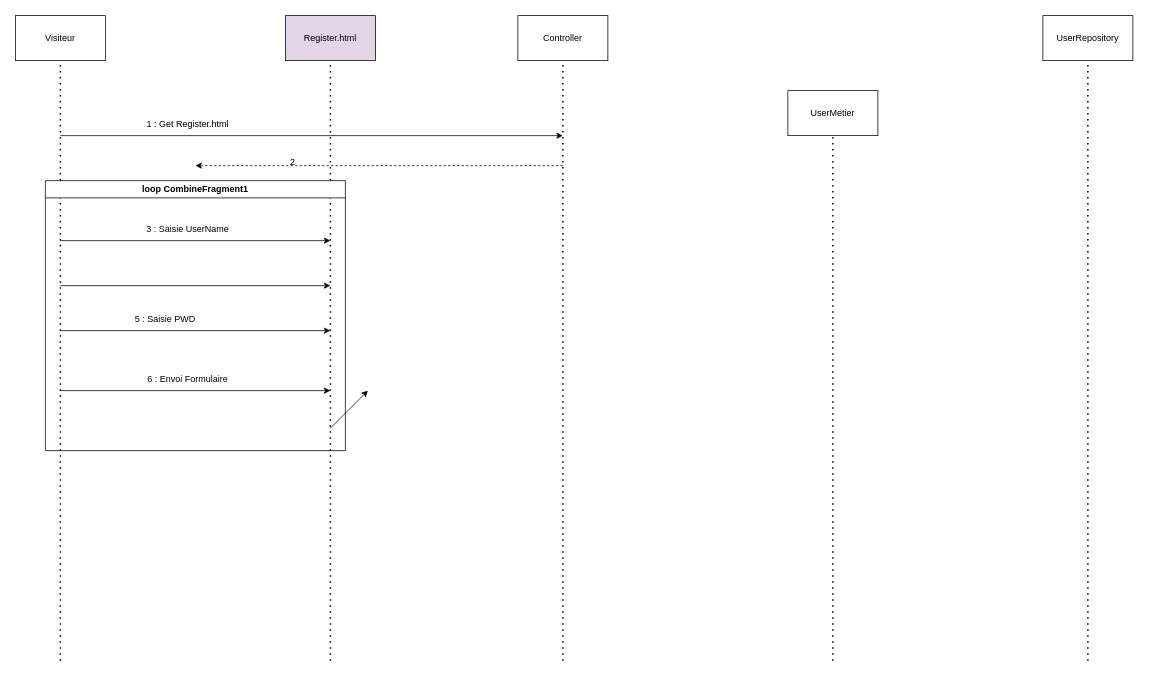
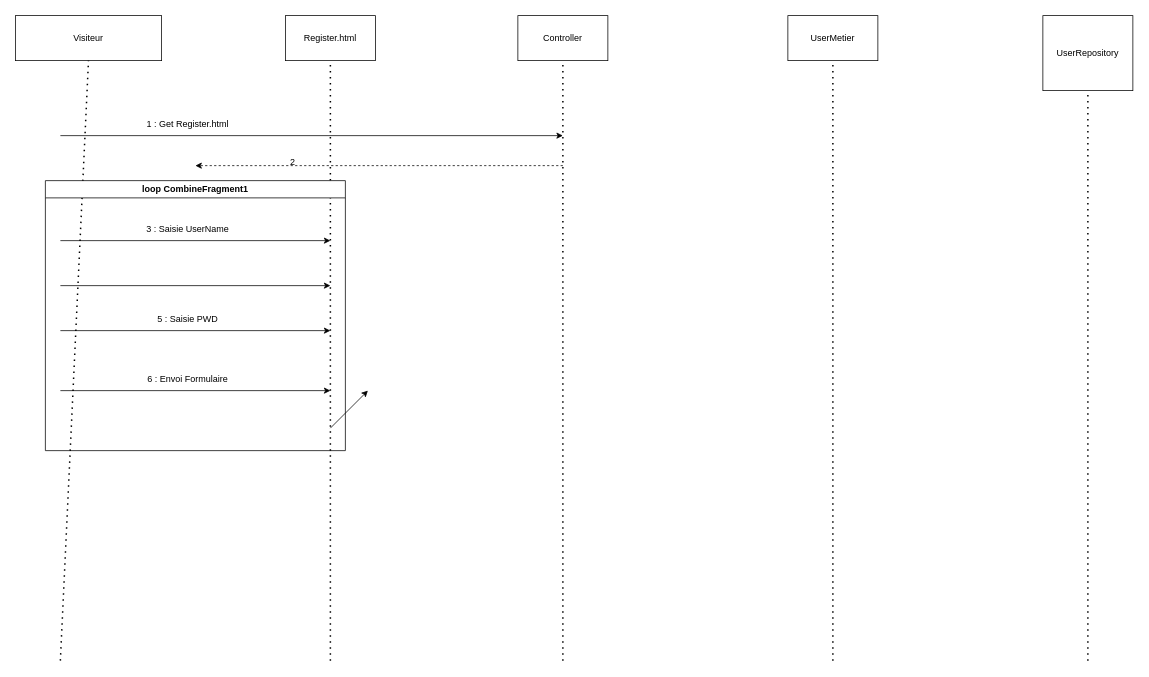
(60, 38) -> (89, 38)
(330, 38) -> (330, 38)
(1088, 38) -> (1088, 53)
(833, 113) -> (833, 38)
(165, 319) -> (188, 319)
